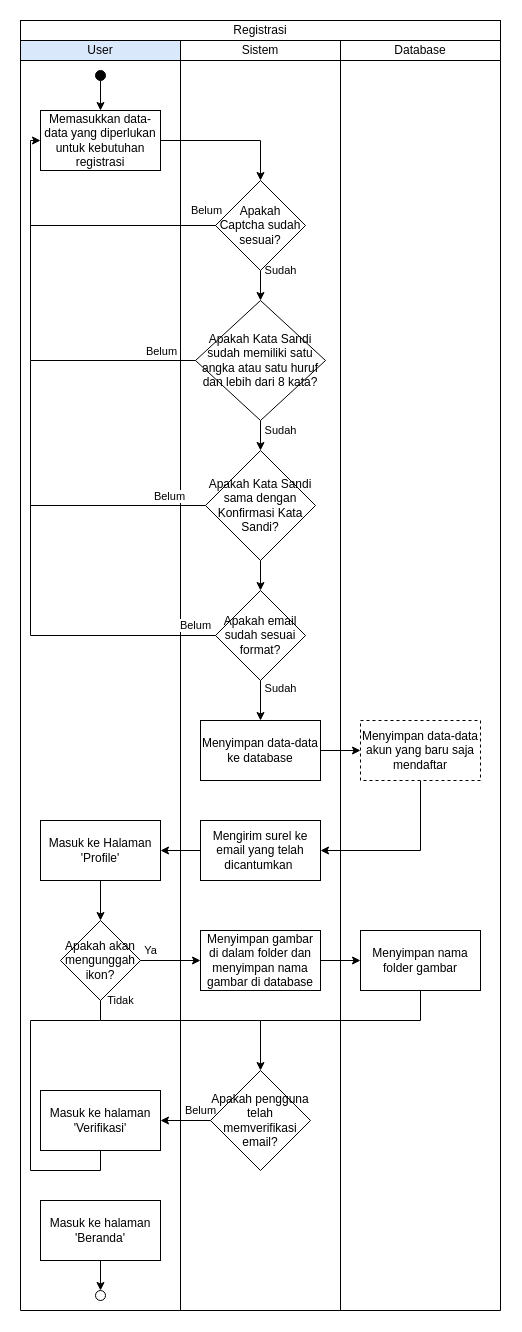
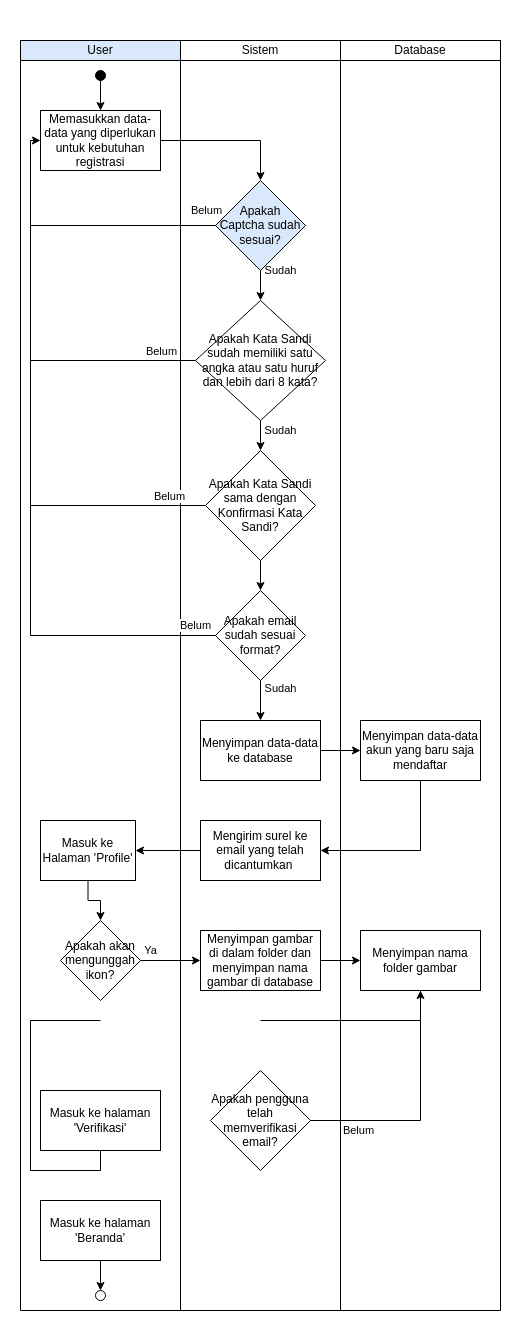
(261, 31) -> none
(261, 226) -> (261, 226)
(421, 751) -> (421, 751)
(101, 851) -> (88, 851)
(192, 1021) -> none
(189, 1121) -> (415, 1121)
